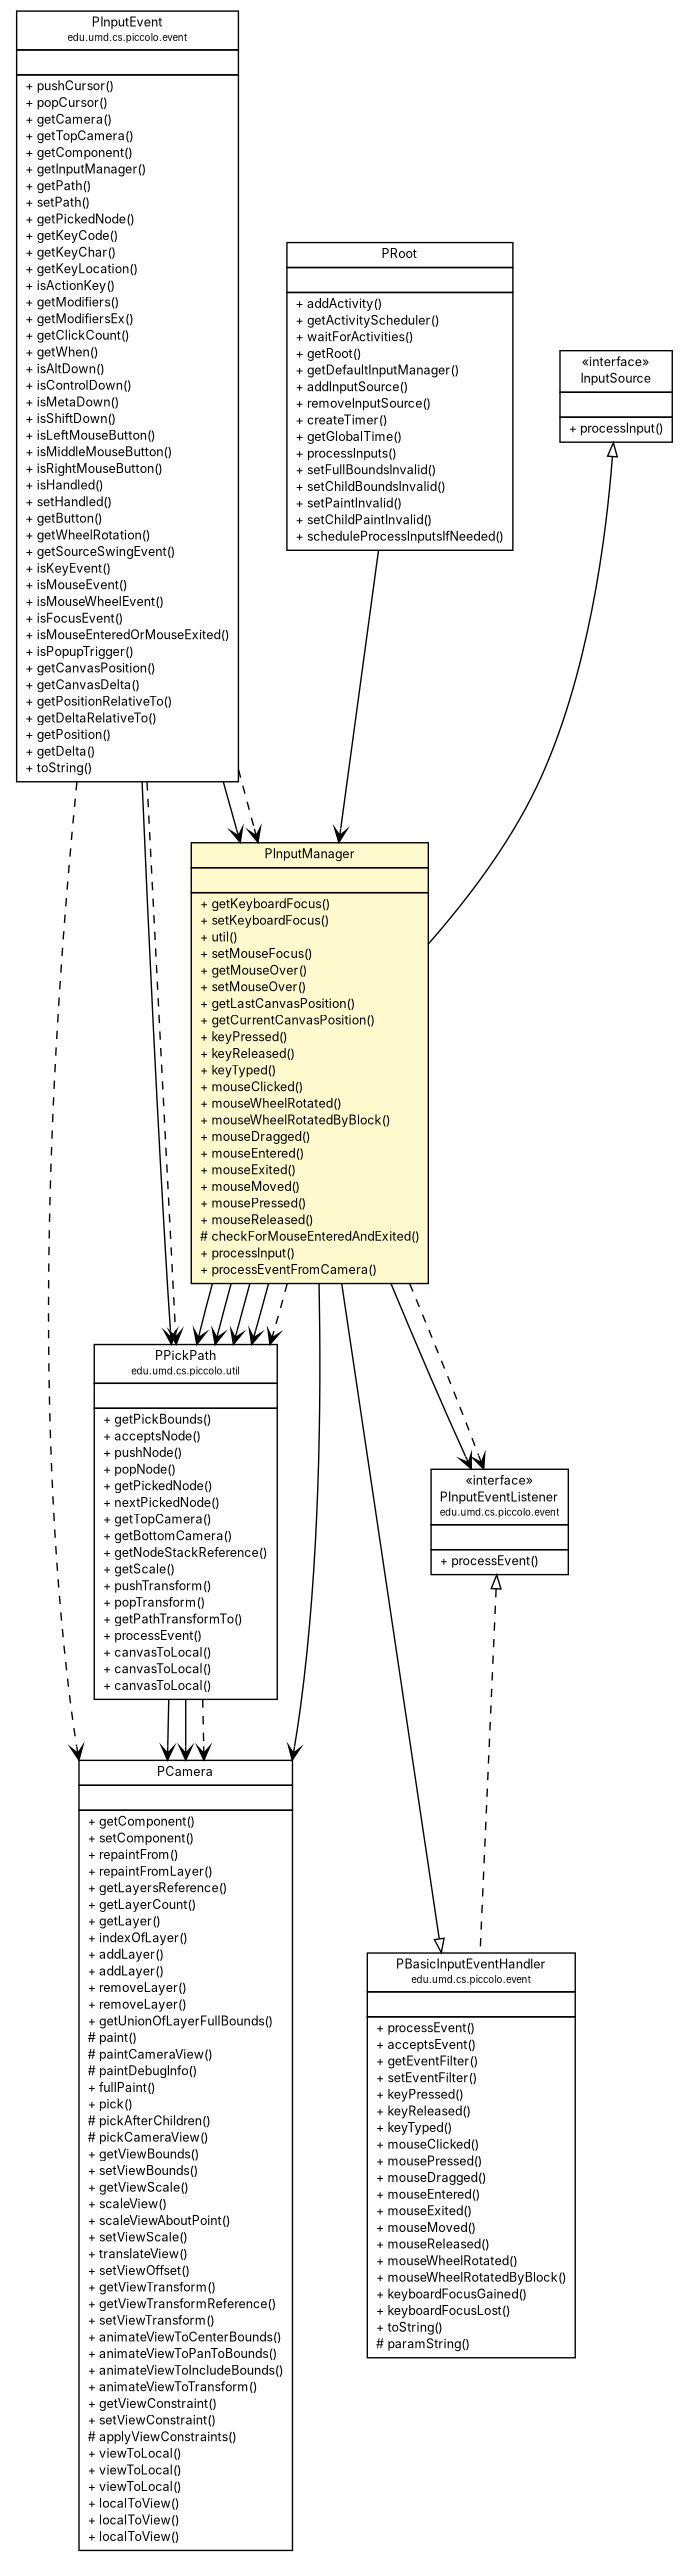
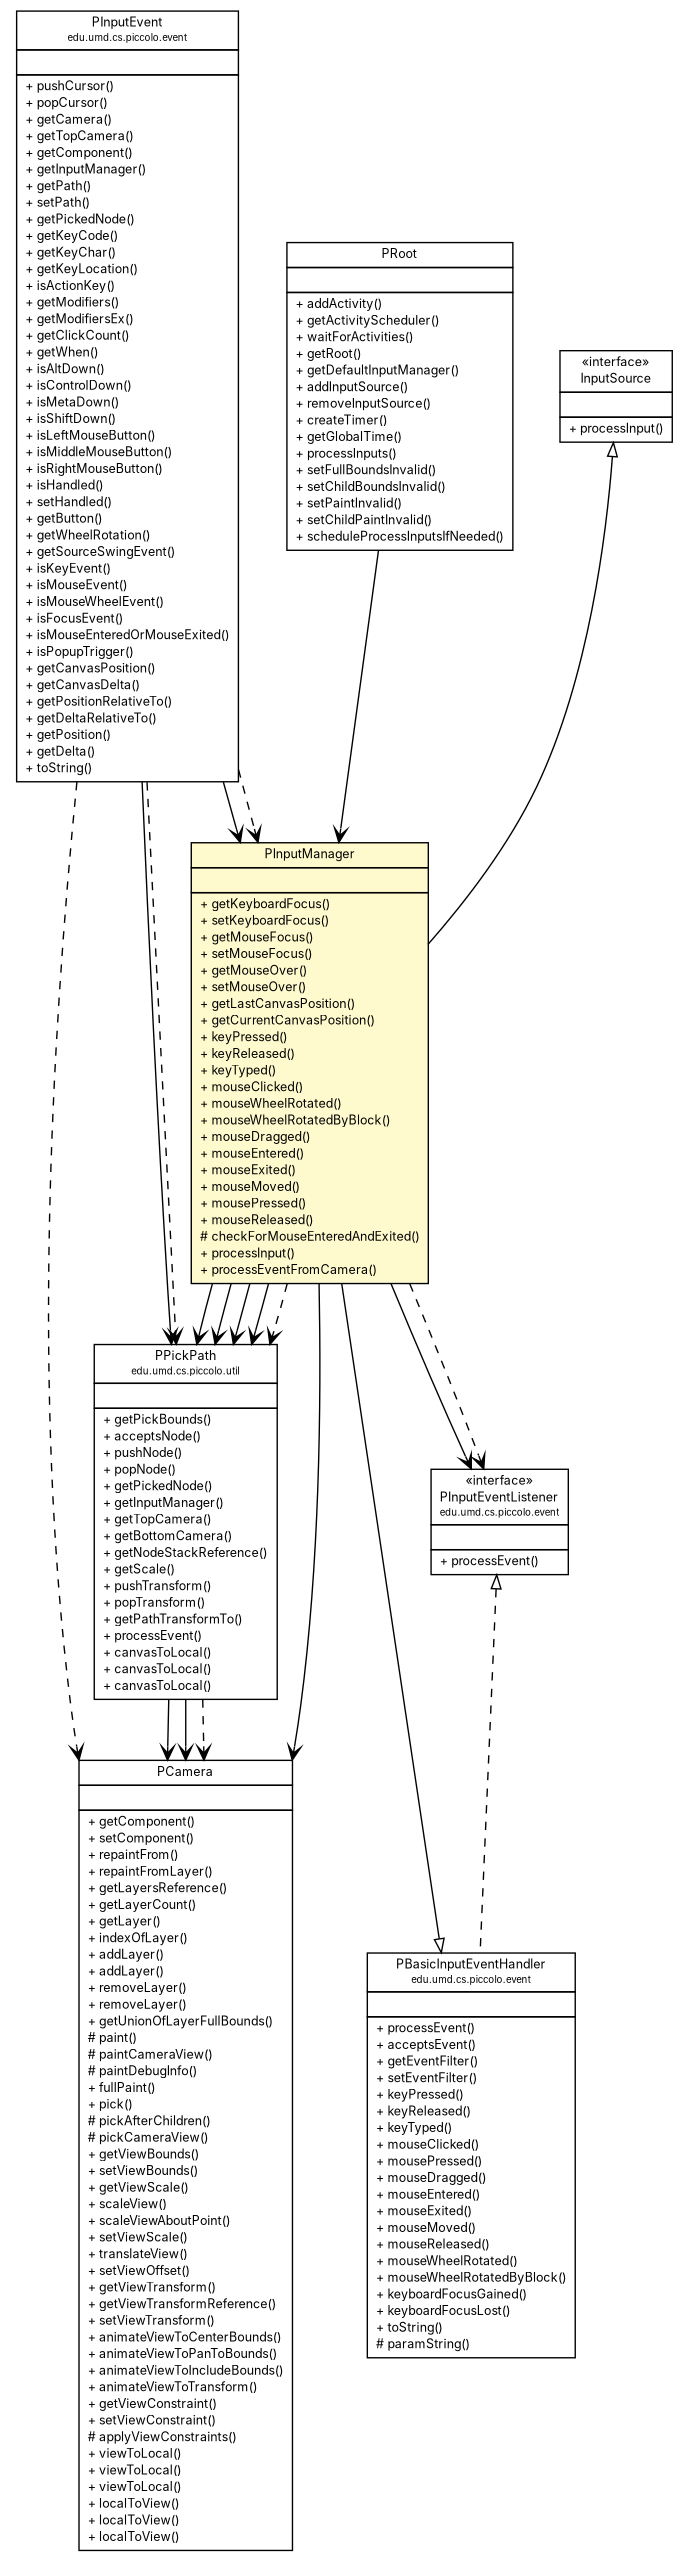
(219, 938) -> (257, 938)
(161, 1503) -> (164, 1503)
